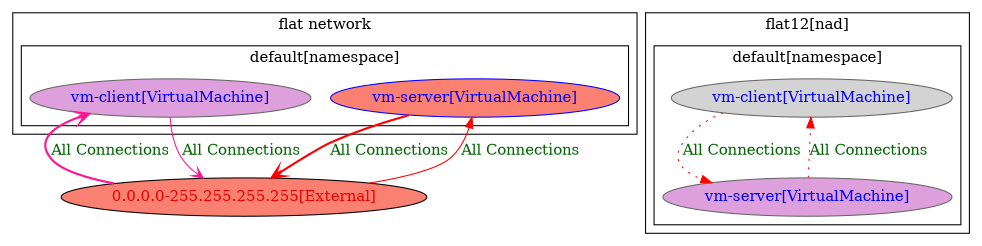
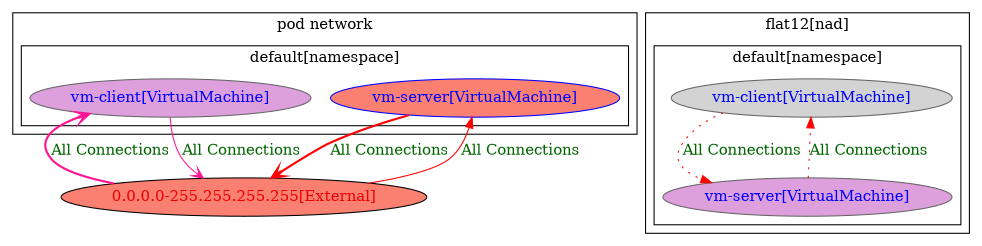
(325, 25) -> (325, 25)
